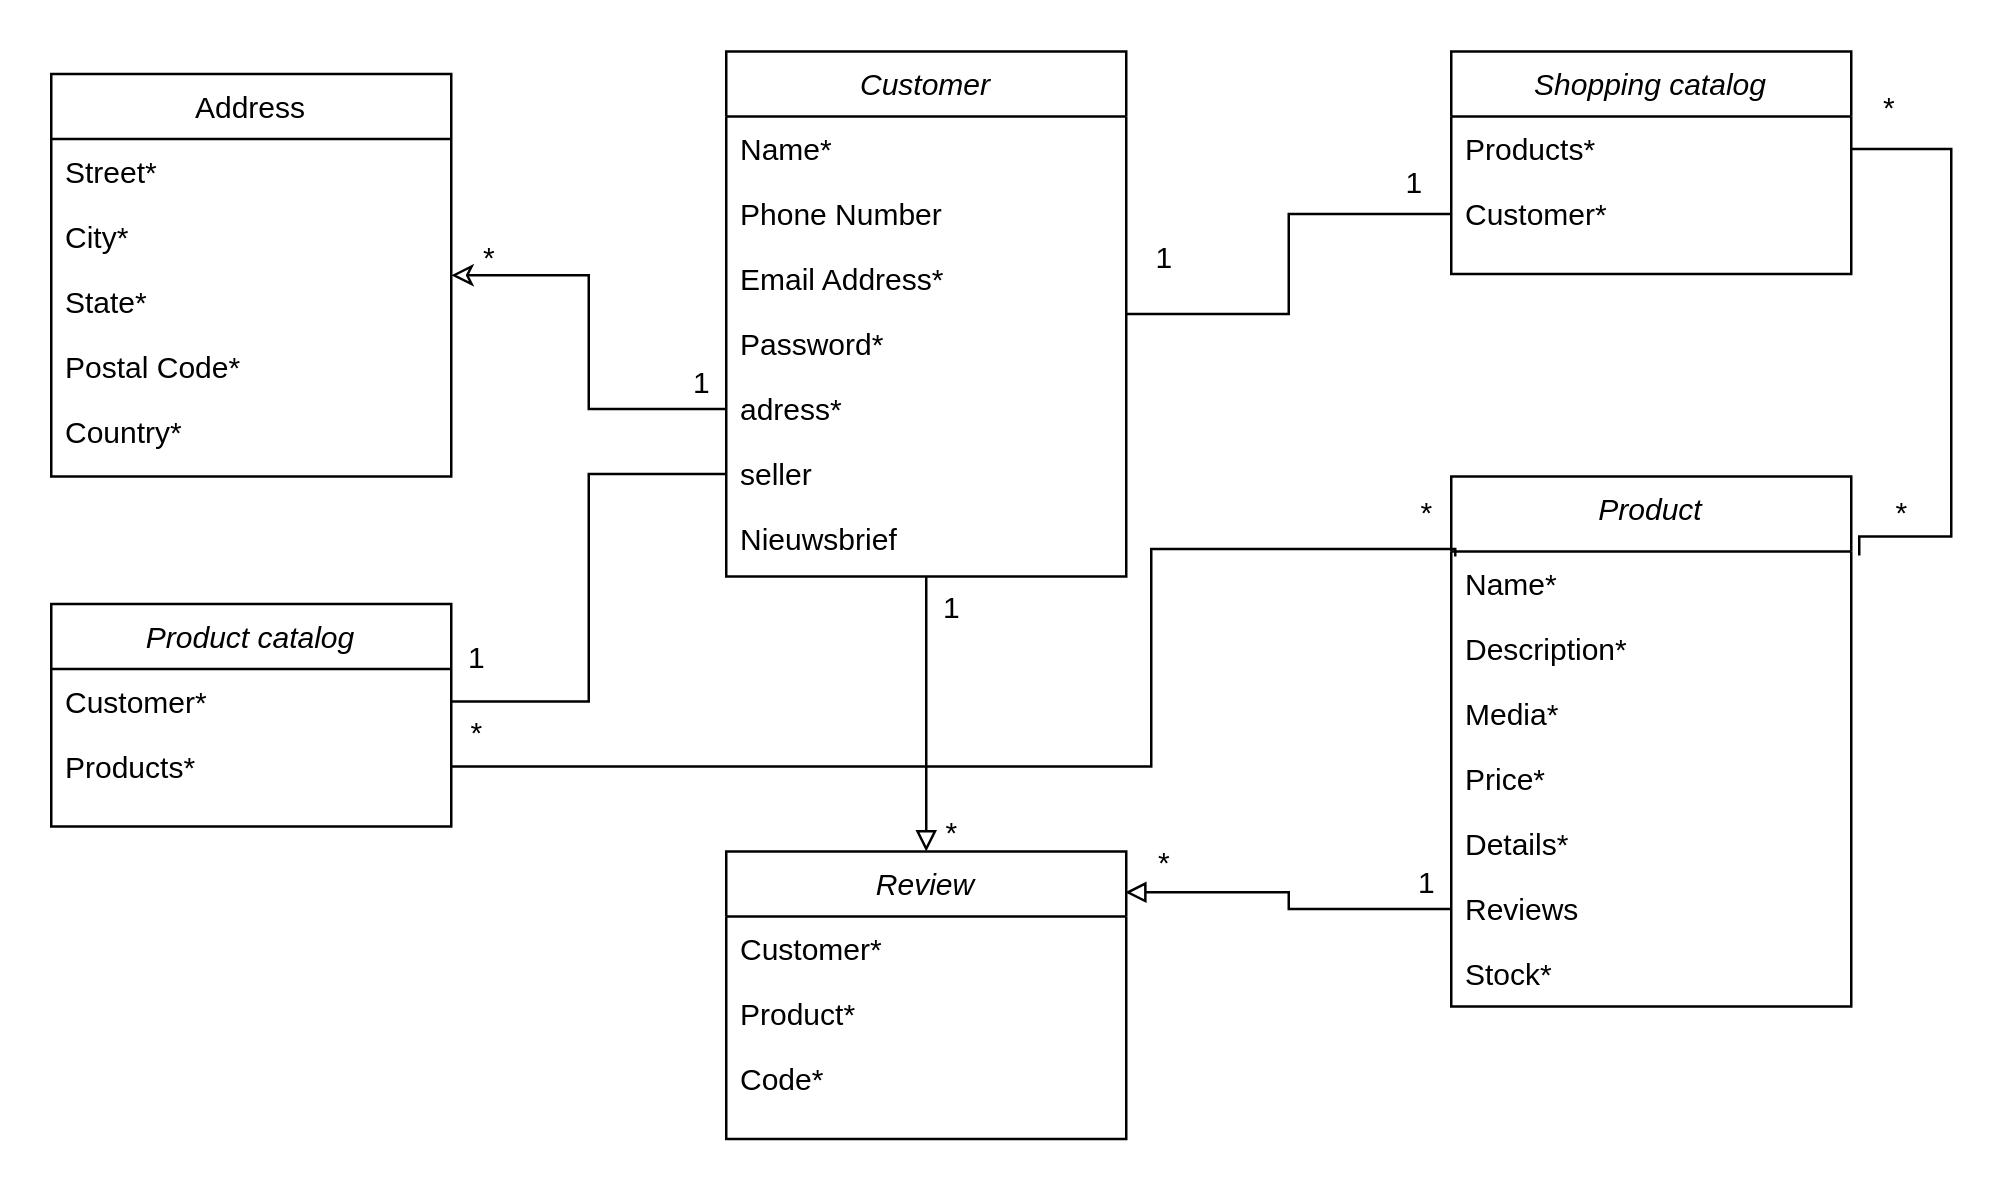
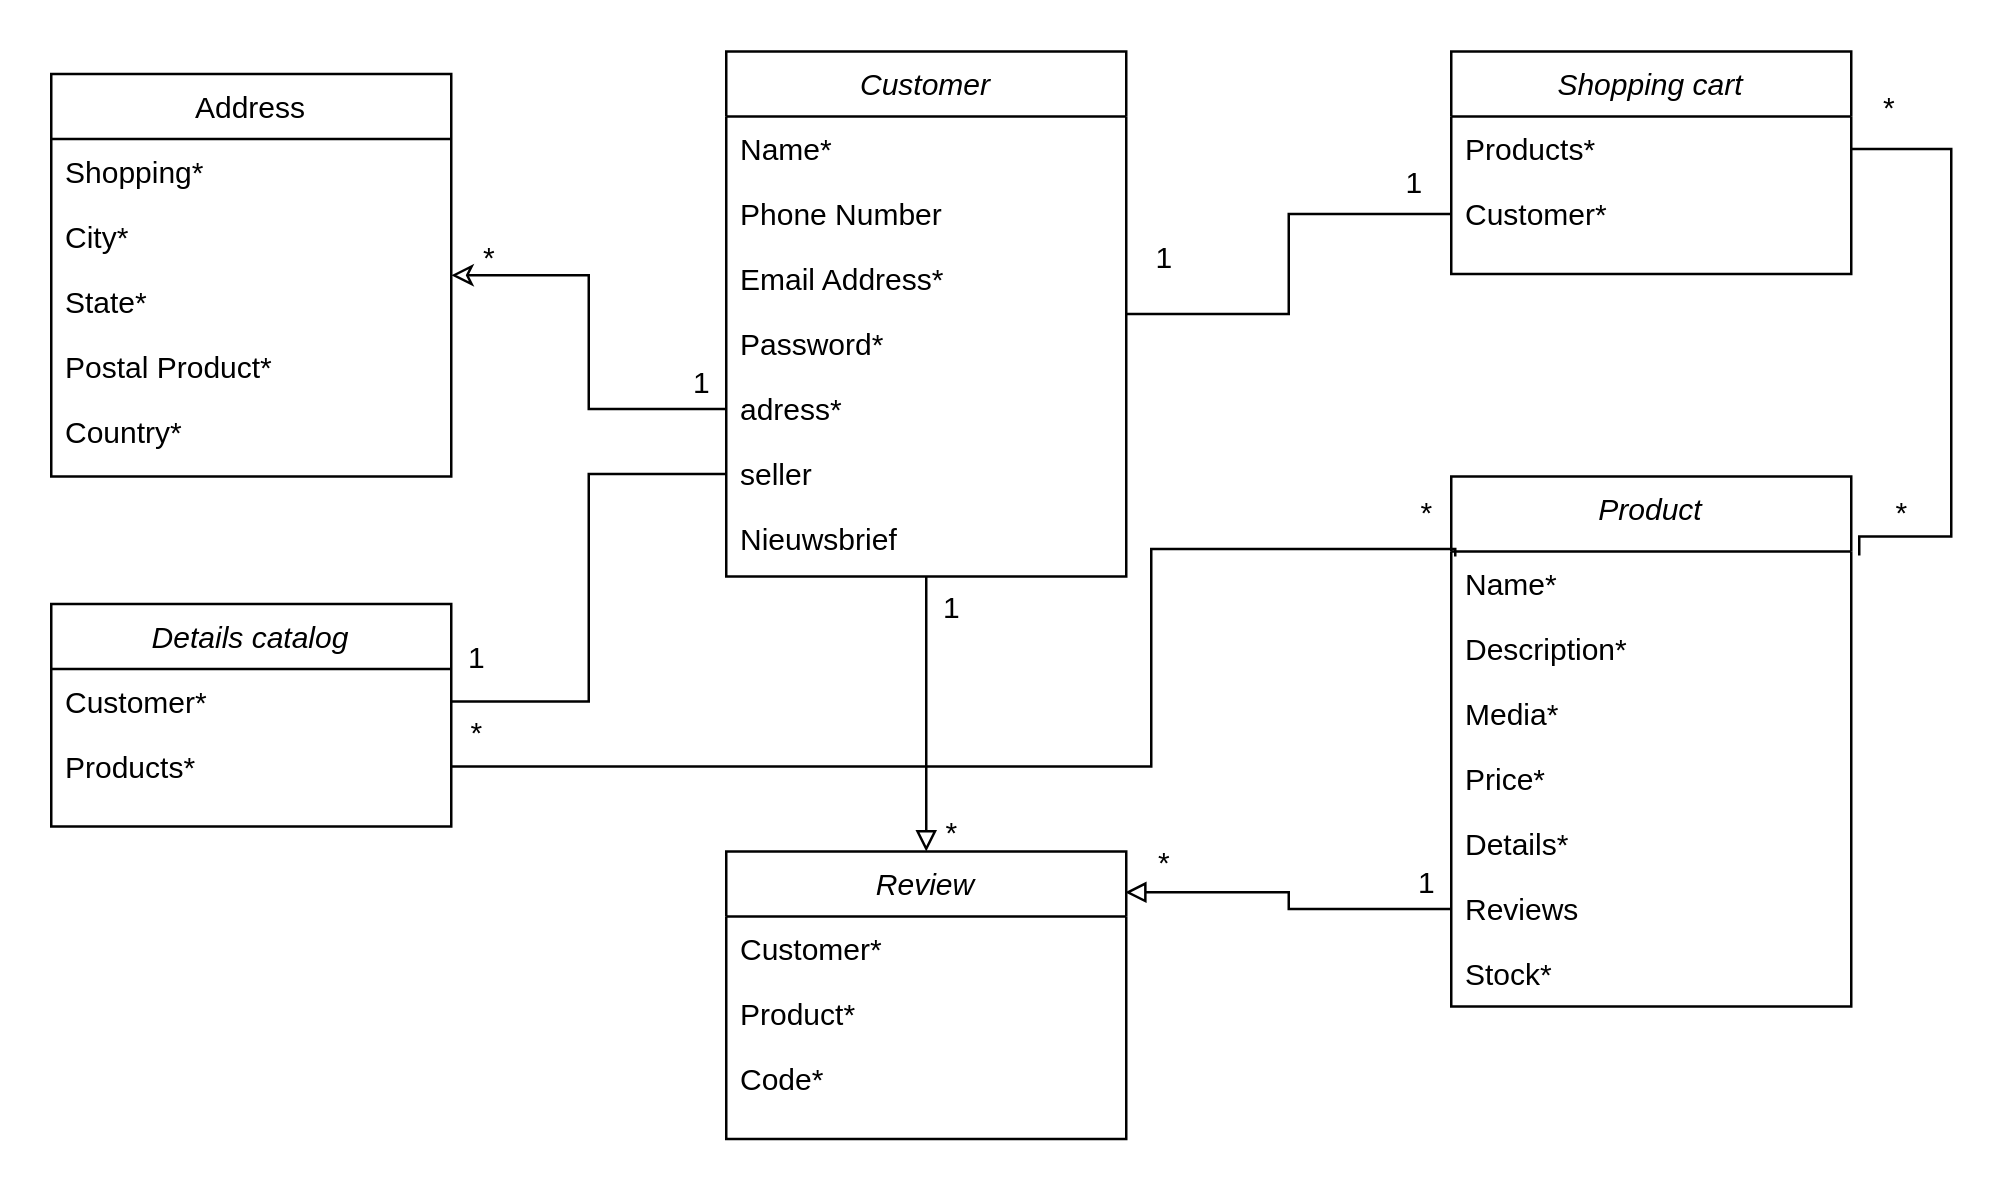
(1650, 85) -> (1650, 85)
(124, 173) -> (137, 173)
(158, 368) -> (183, 368)
(250, 638) -> (250, 638)
